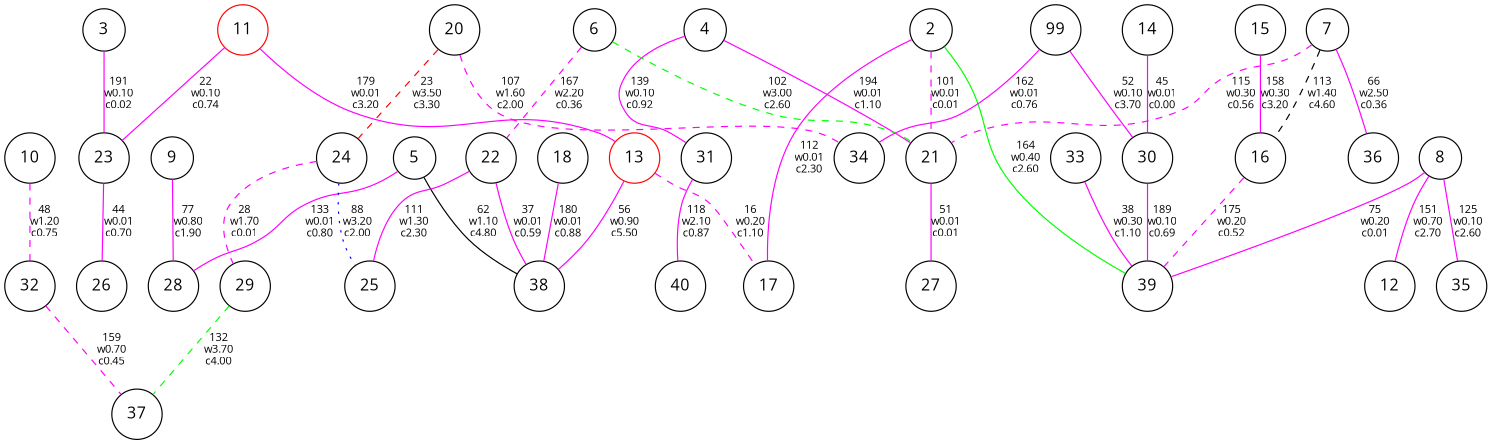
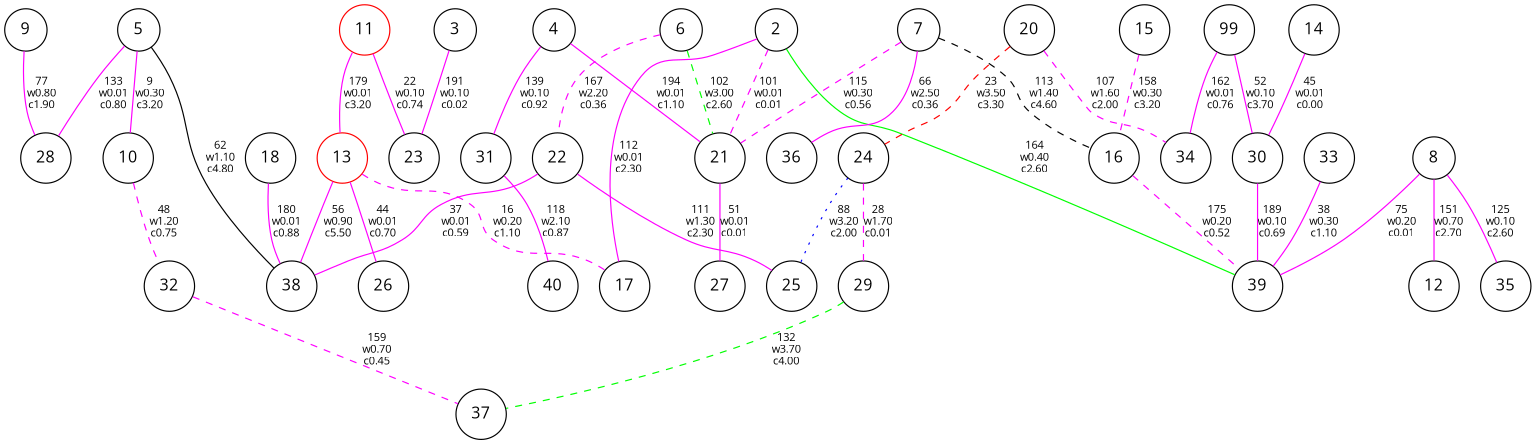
none -> (134, 92)
(1260, 94) -> (1129, 94)
(103, 222) -> (363, 222)
